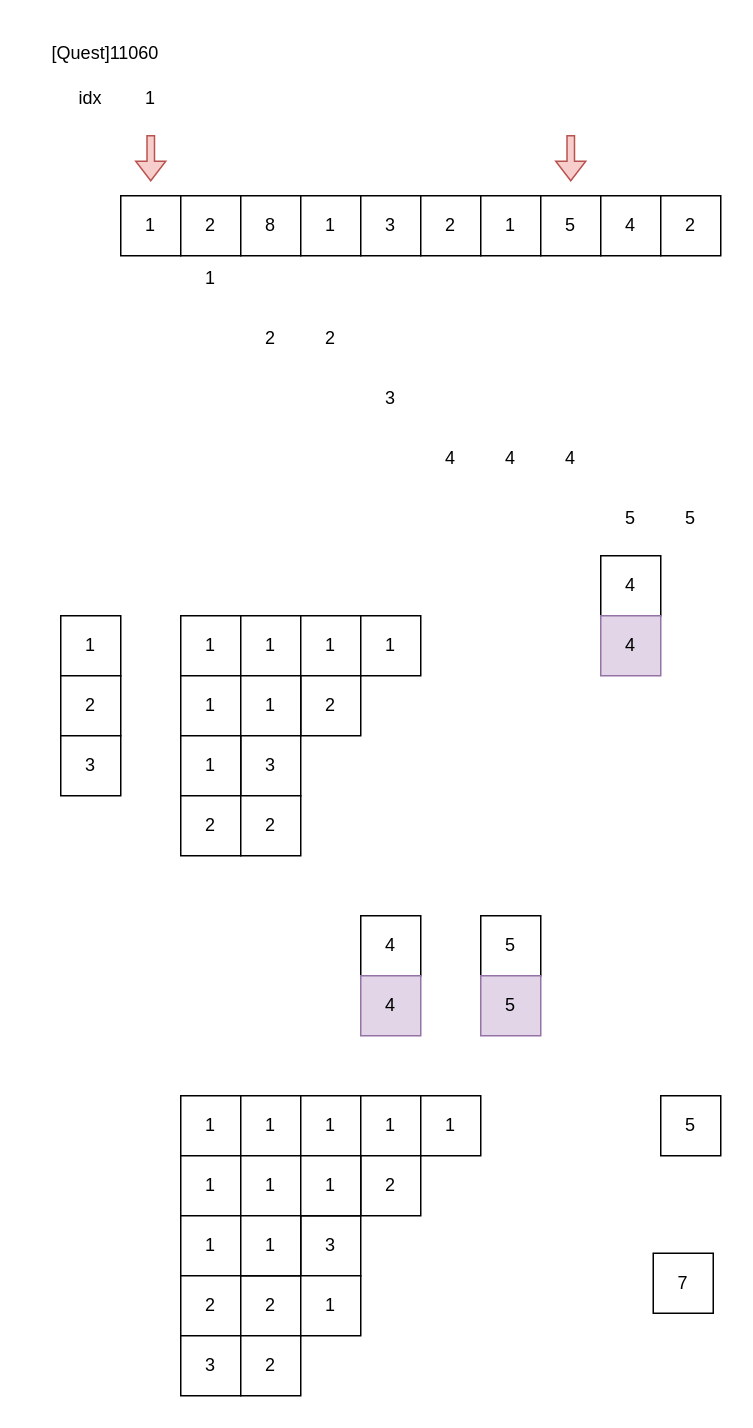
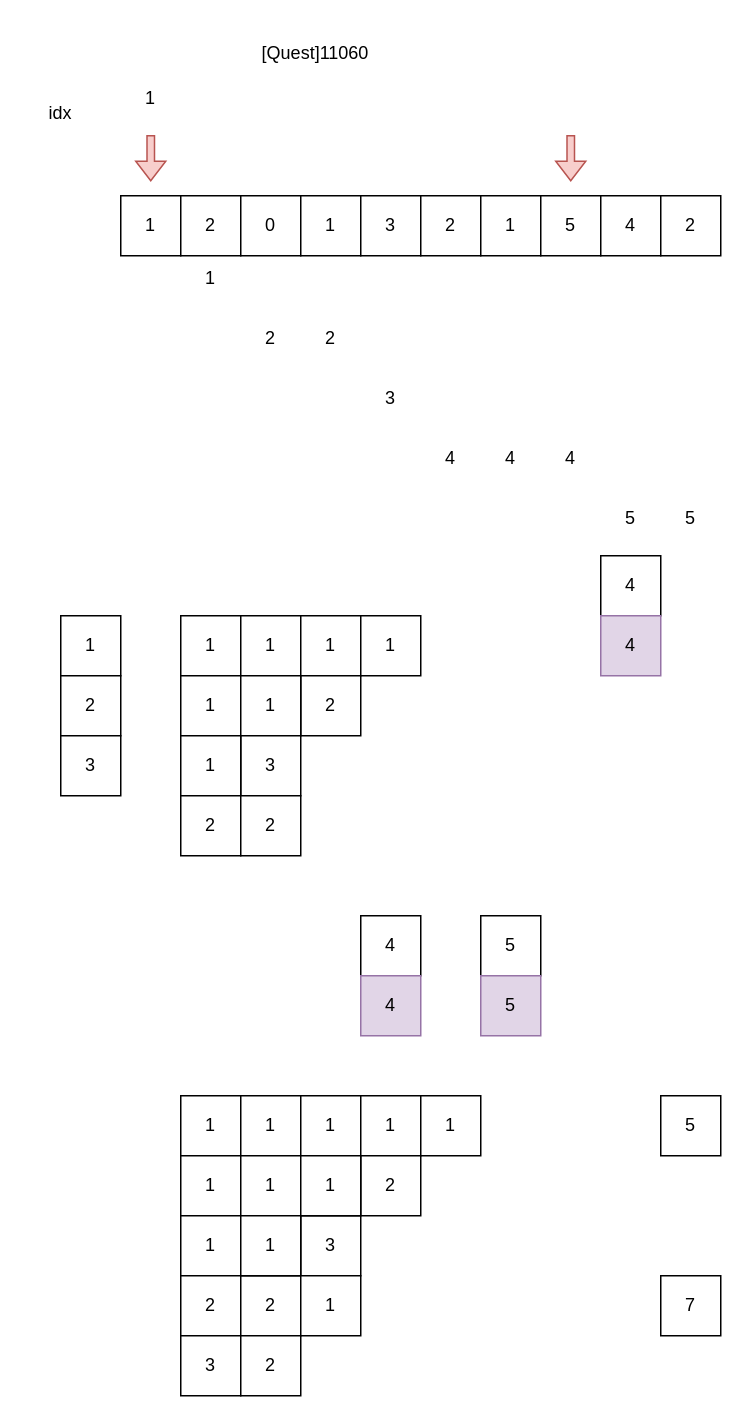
(106, 53) -> (316, 53)
(91, 98) -> (61, 113)
(271, 226) -> (271, 226)
(683, 1283) -> (691, 1306)
